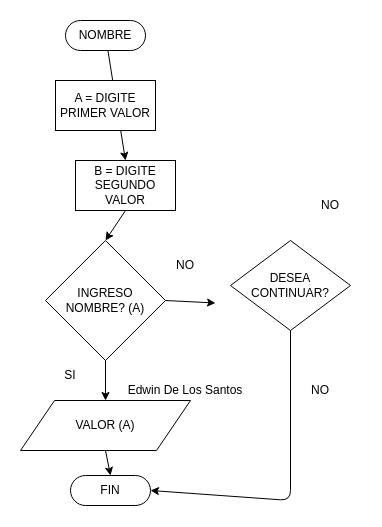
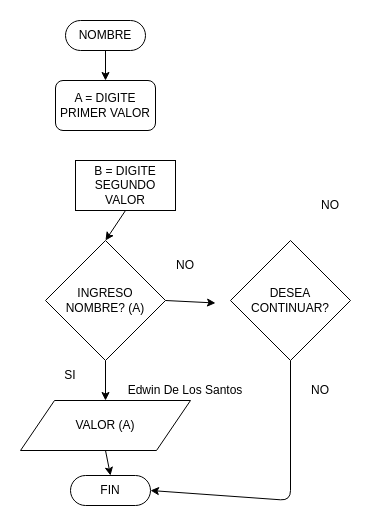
(110, 65) -> (106, 62)
(106, 106) -> (106, 106)
(291, 286) -> (291, 301)
